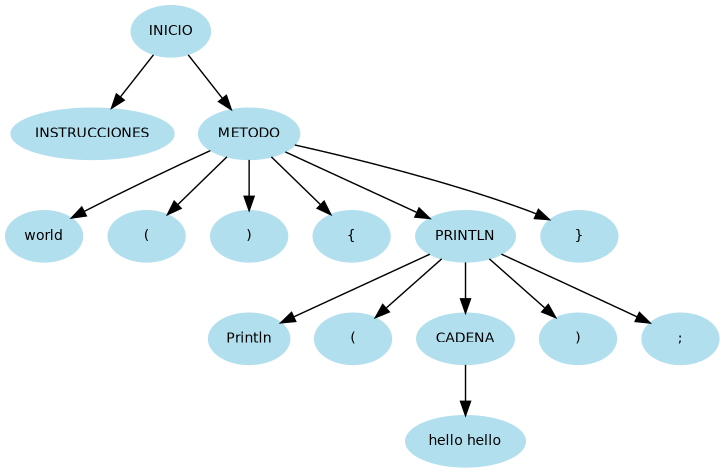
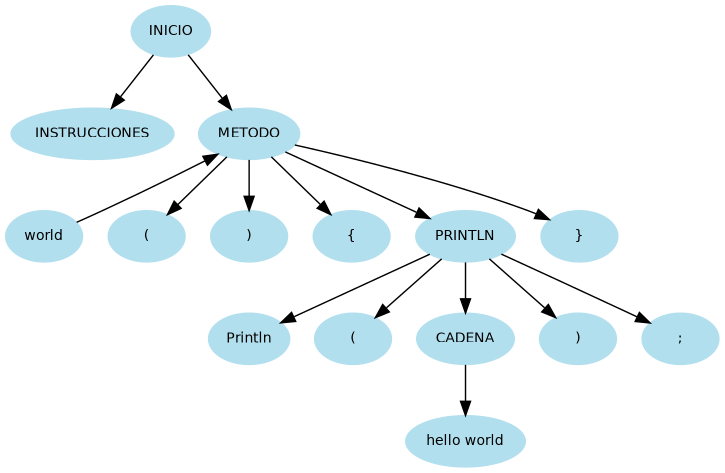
(147, 180) -> (141, 192)
(466, 441) -> (466, 441)
